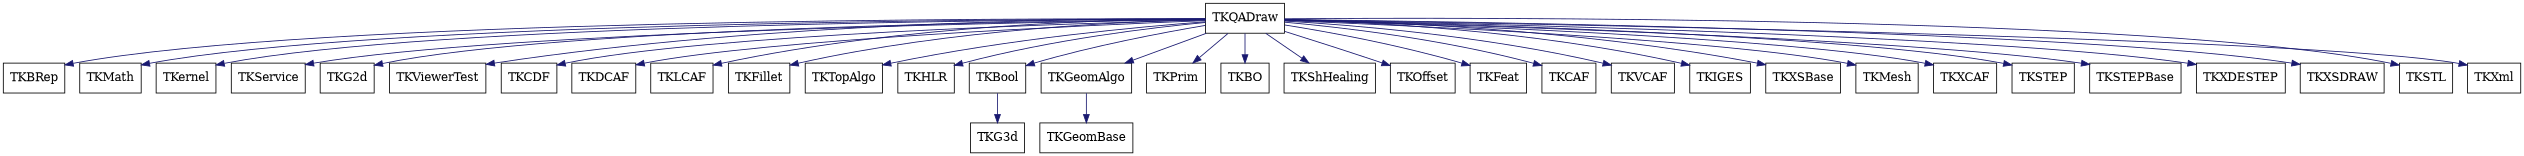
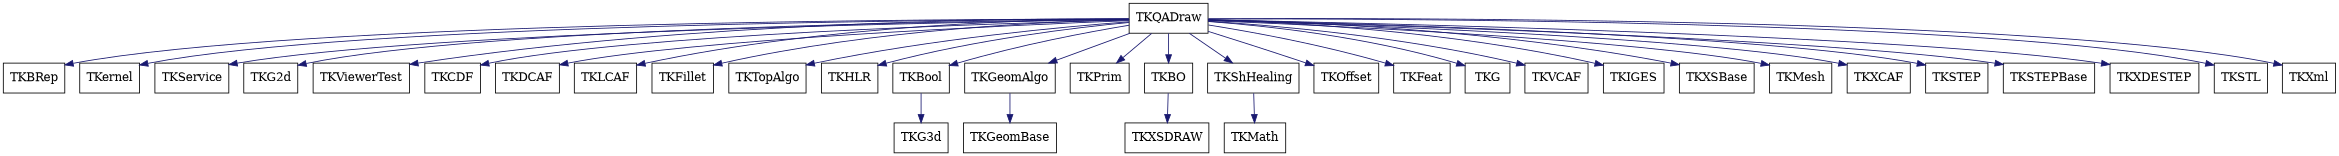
(677, 26) -> (1254, 104)
(1789, 30) -> (1168, 104)
(1569, 78) -> (1488, 78)
